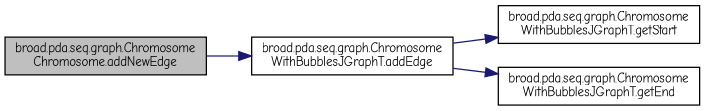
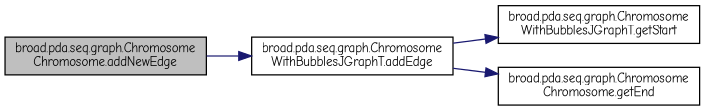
(599, 86) -> (599, 86)
